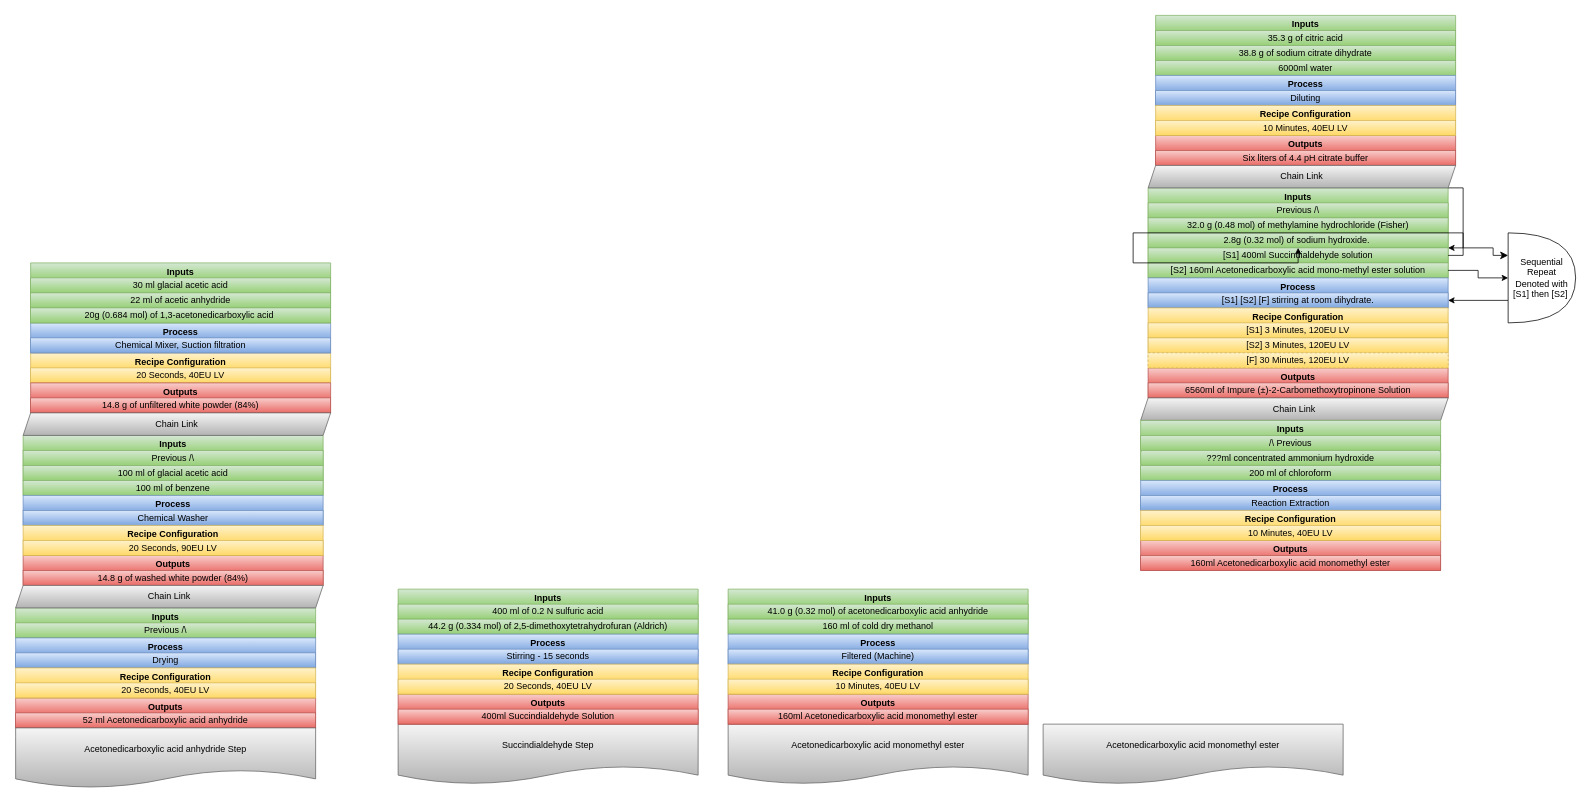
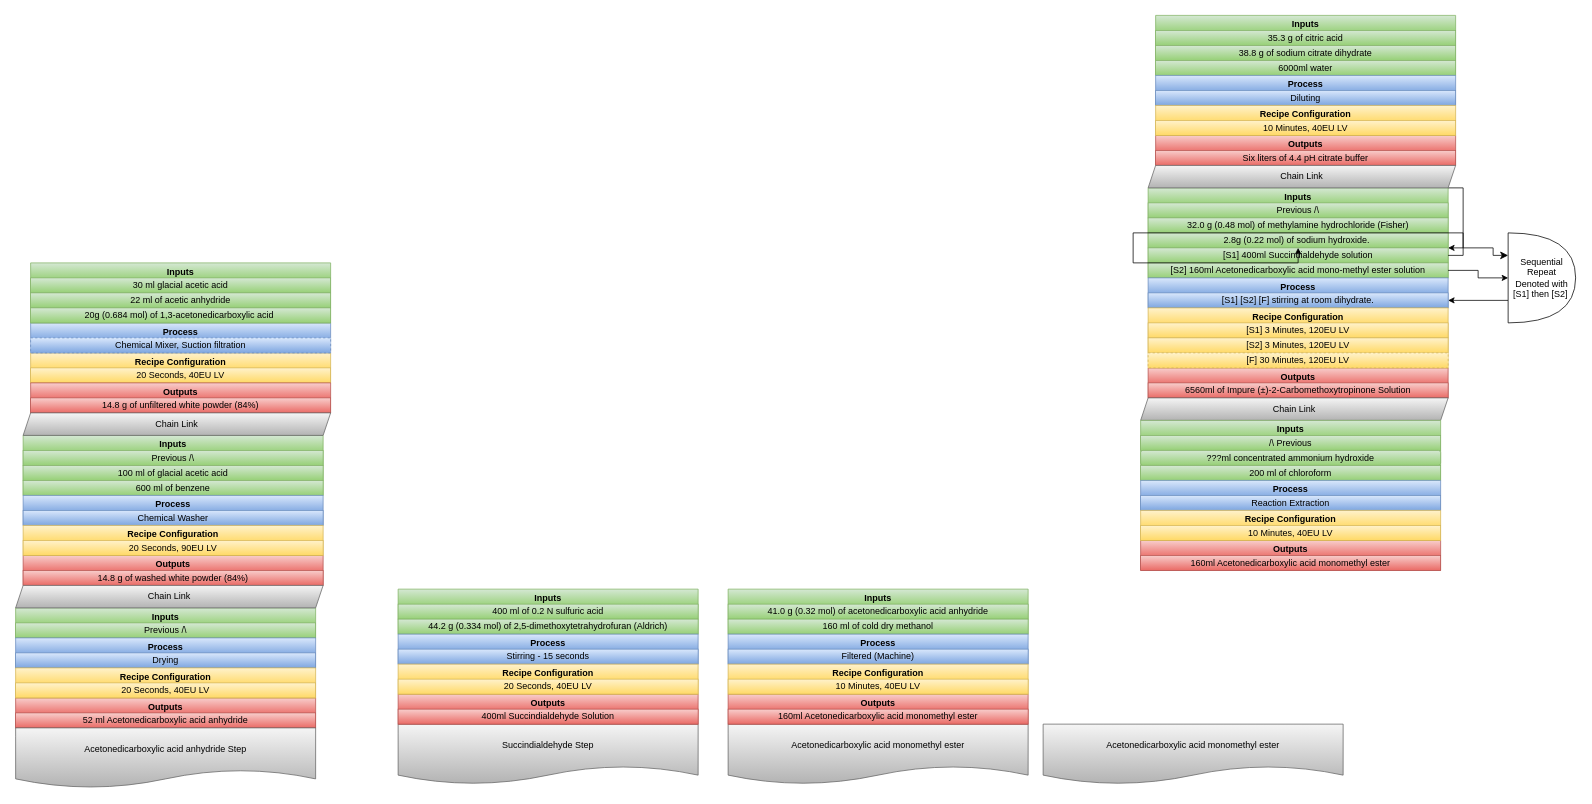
(1298, 240) -> (1298, 240)
(180, 345) -> (180, 345)
(173, 488) -> (173, 488)
